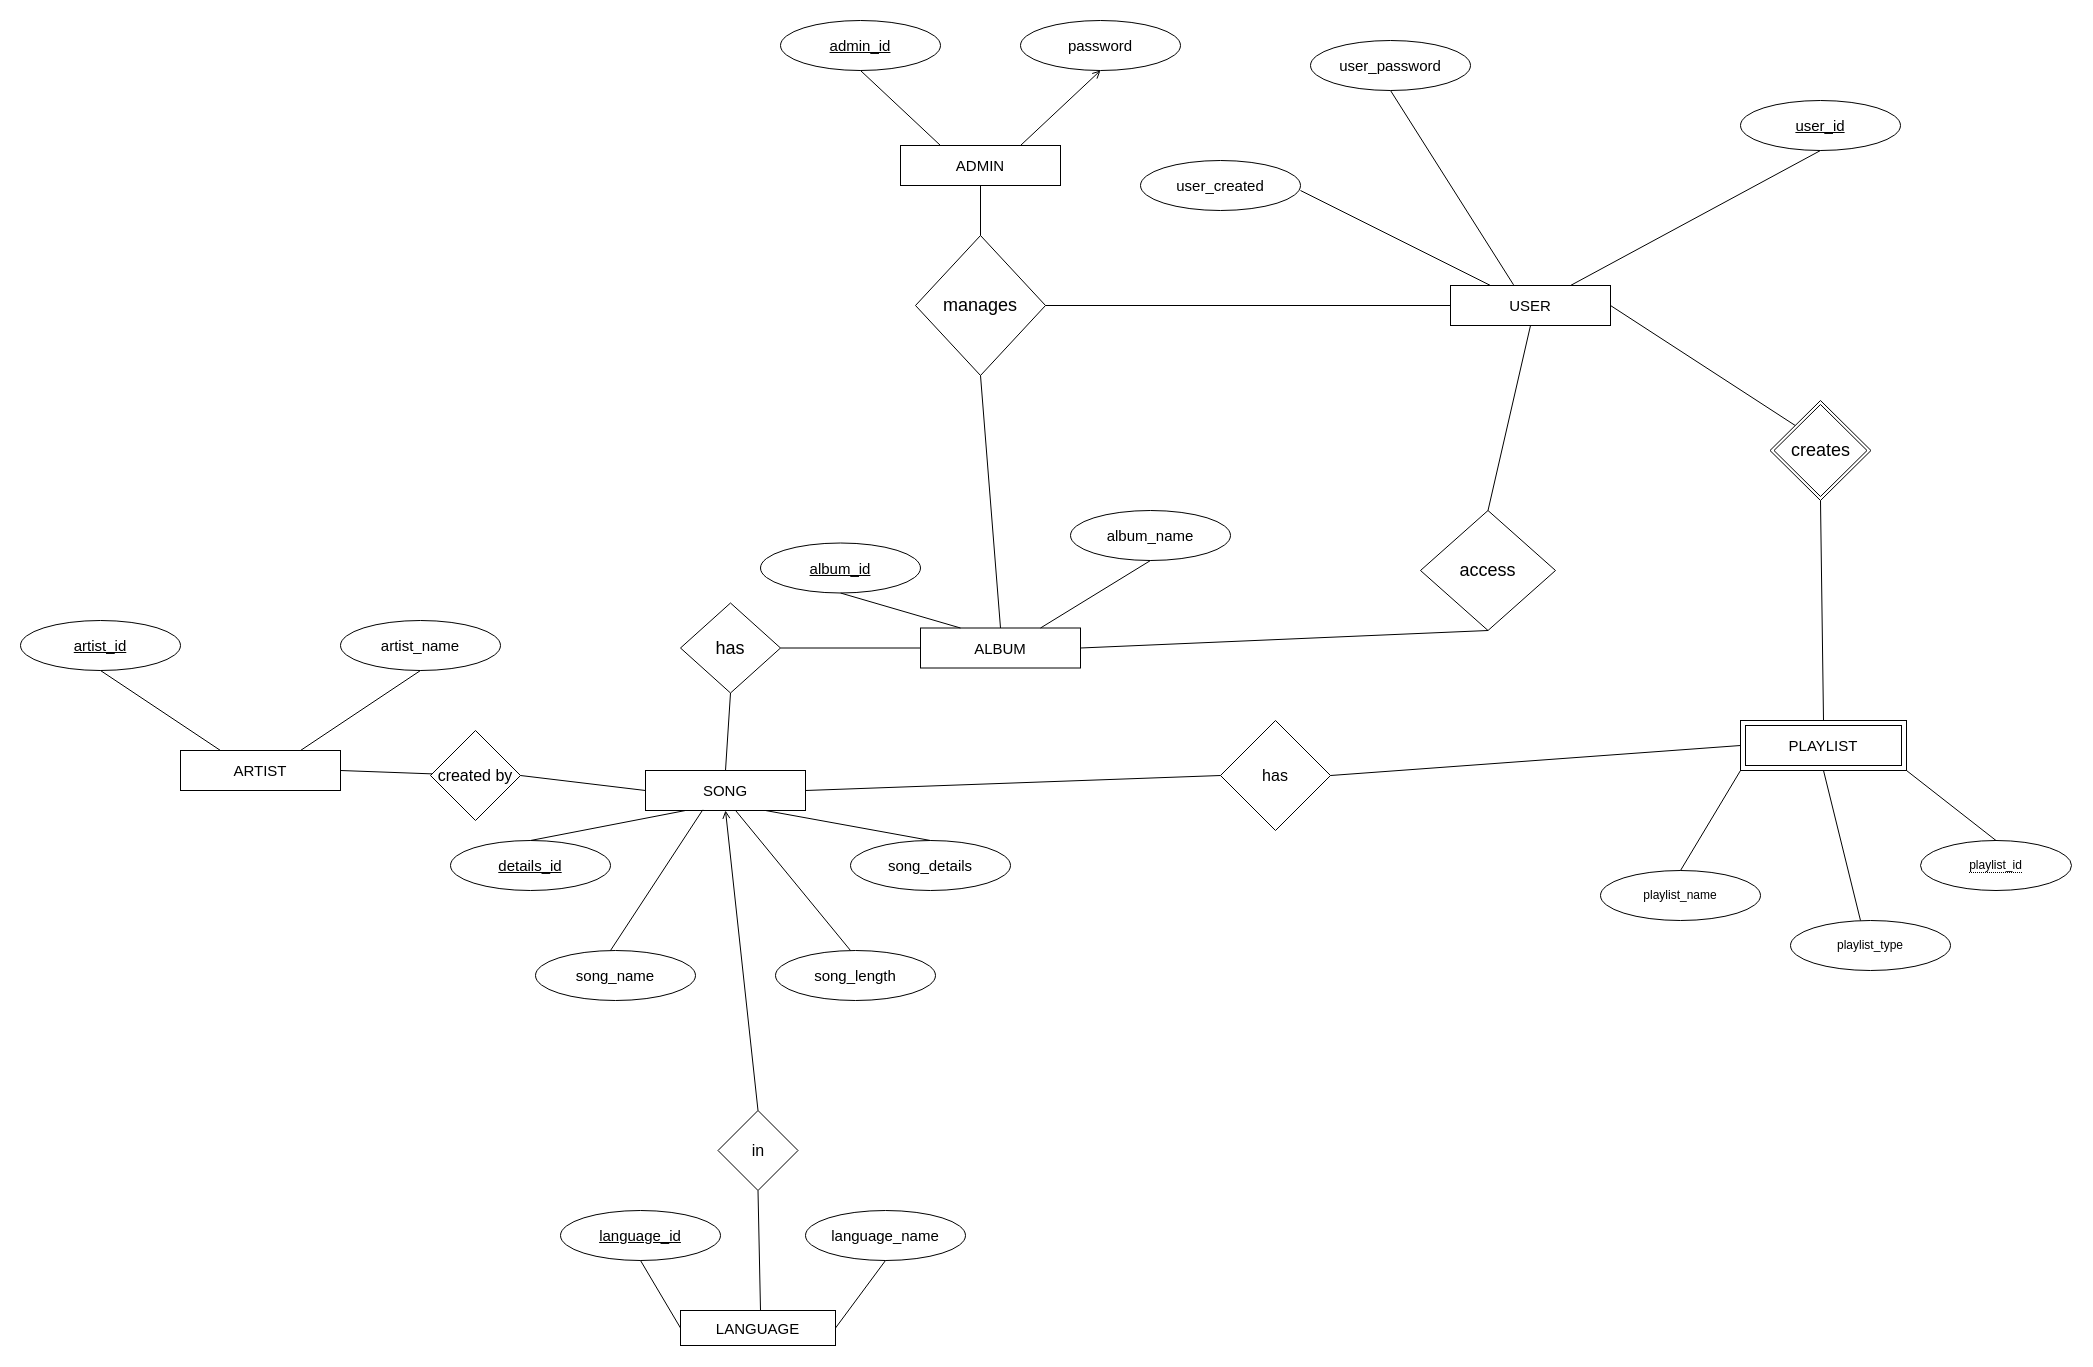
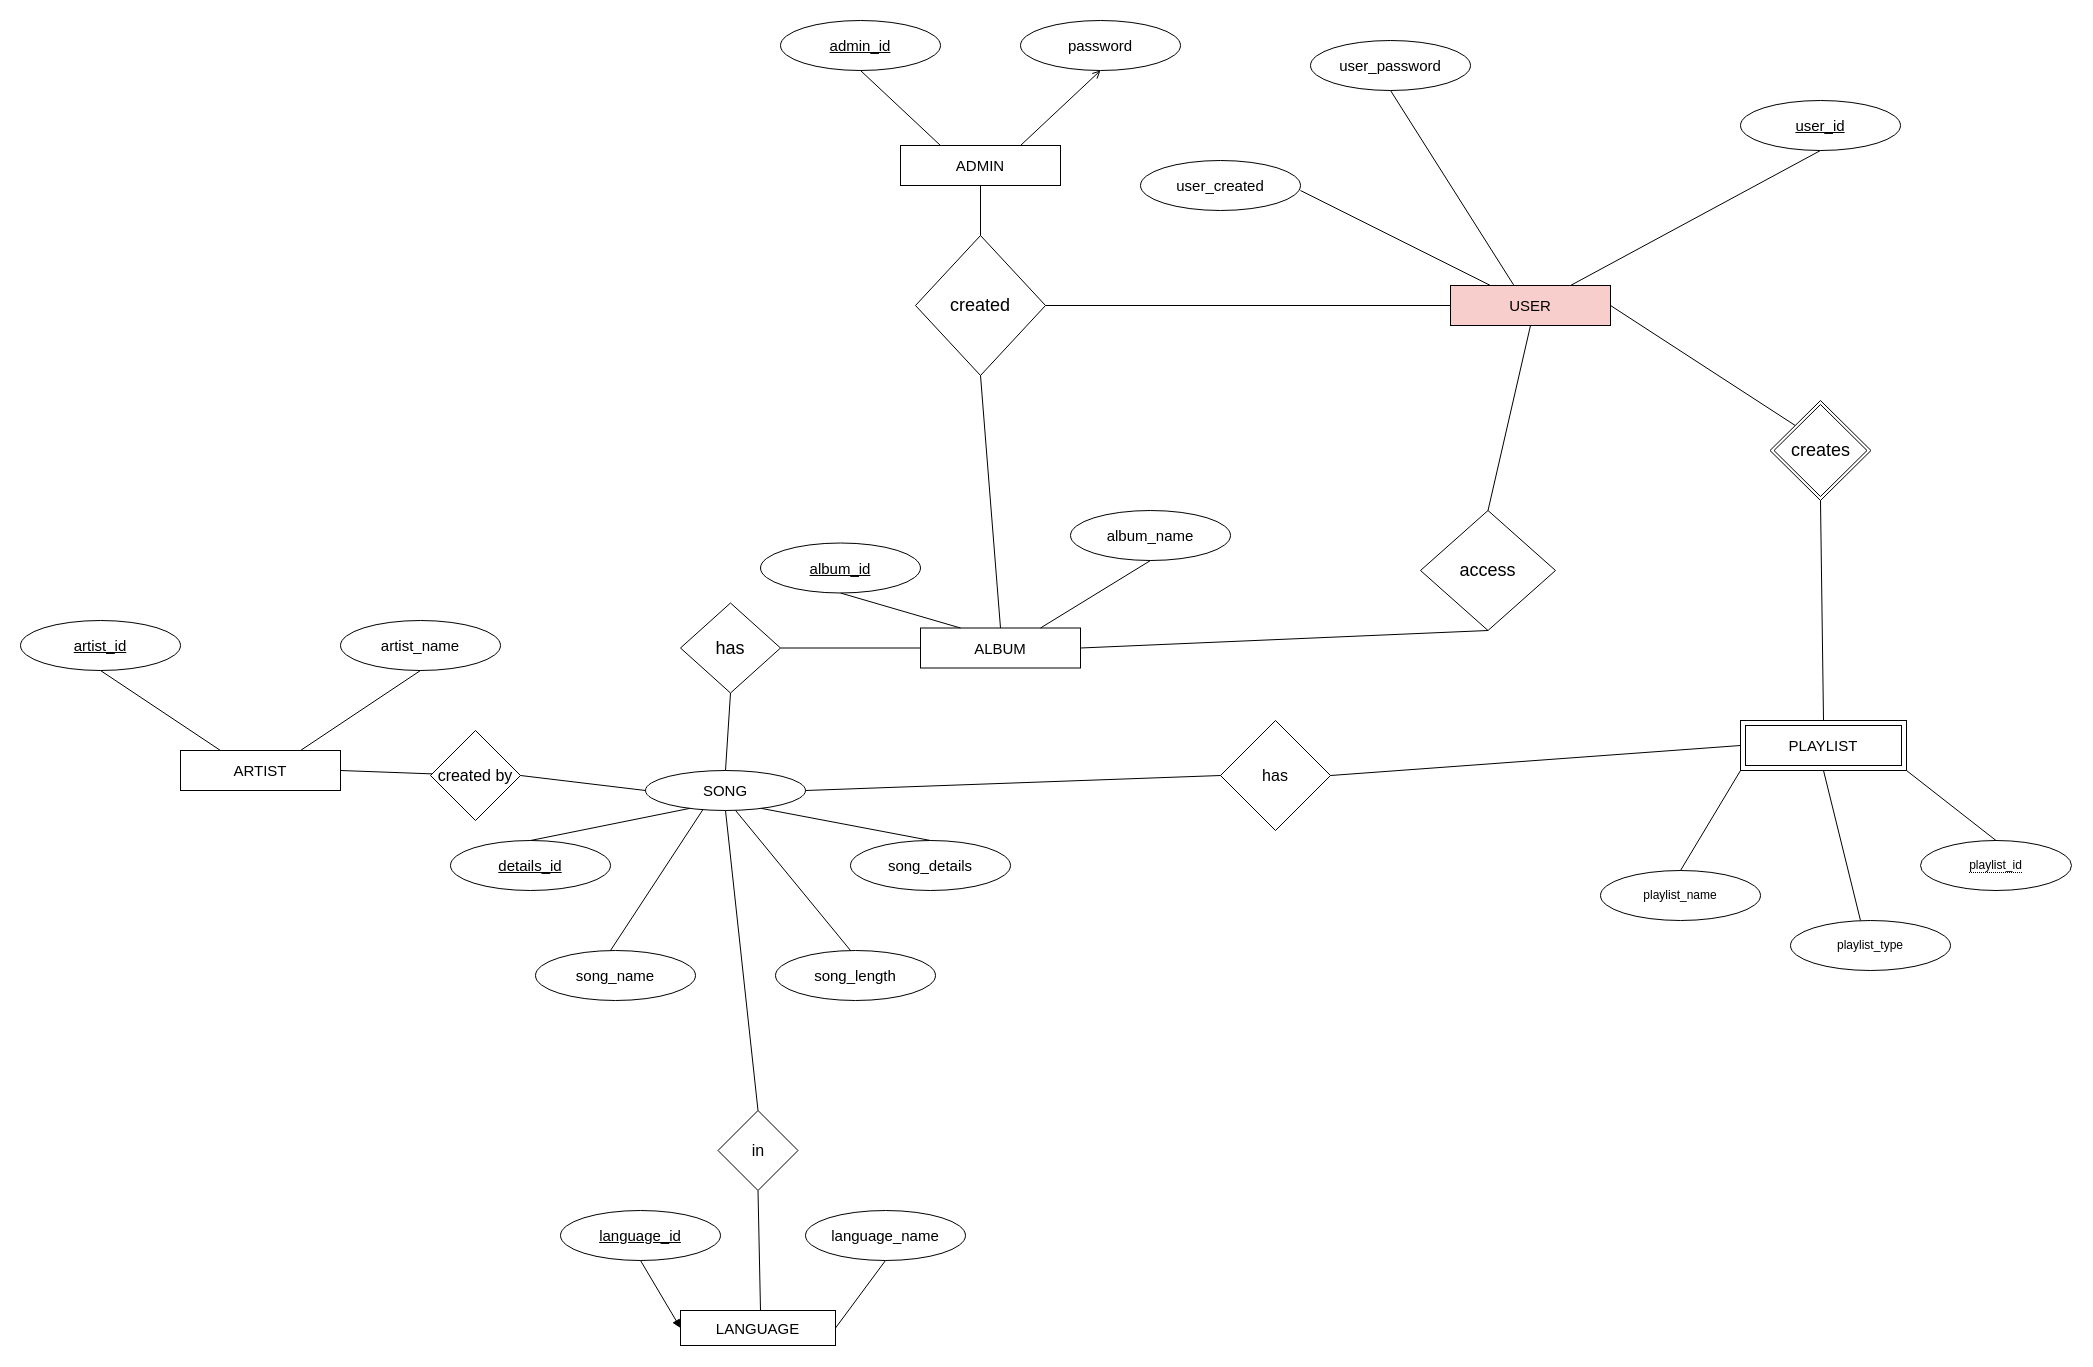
(981, 306) -> (981, 306)
(1531, 306) -> (1531, 306)
(726, 791) -> (726, 791)
(726, 816) -> (726, 815)
(677, 1323) -> (675, 1319)
